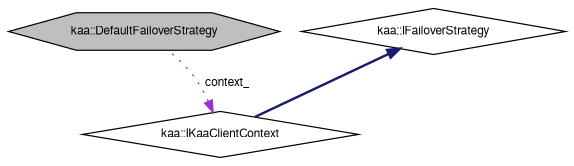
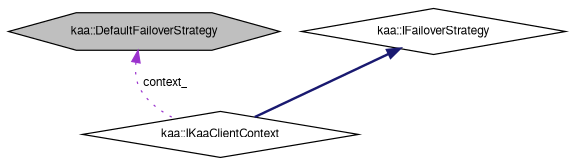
(192, 73) -> (146, 97)
